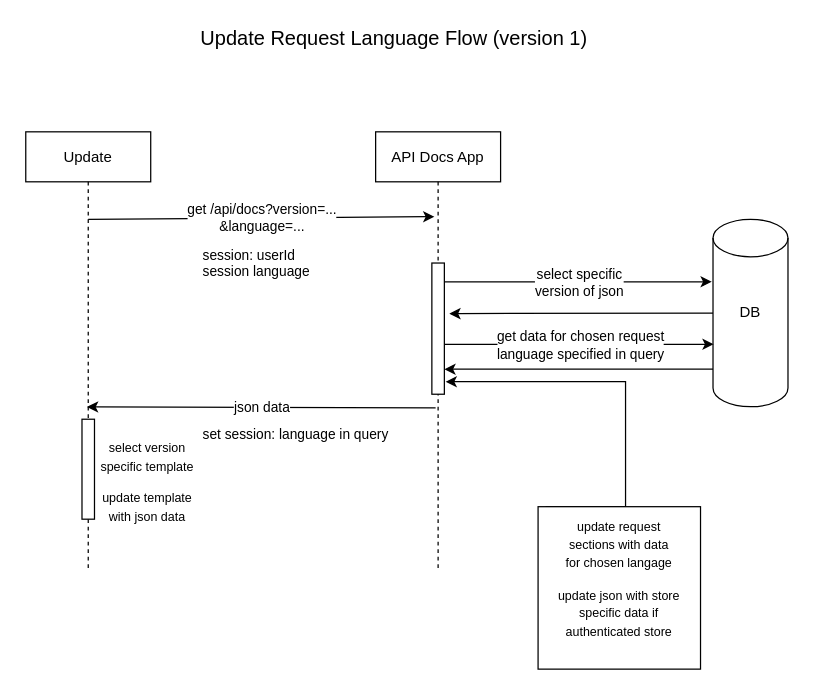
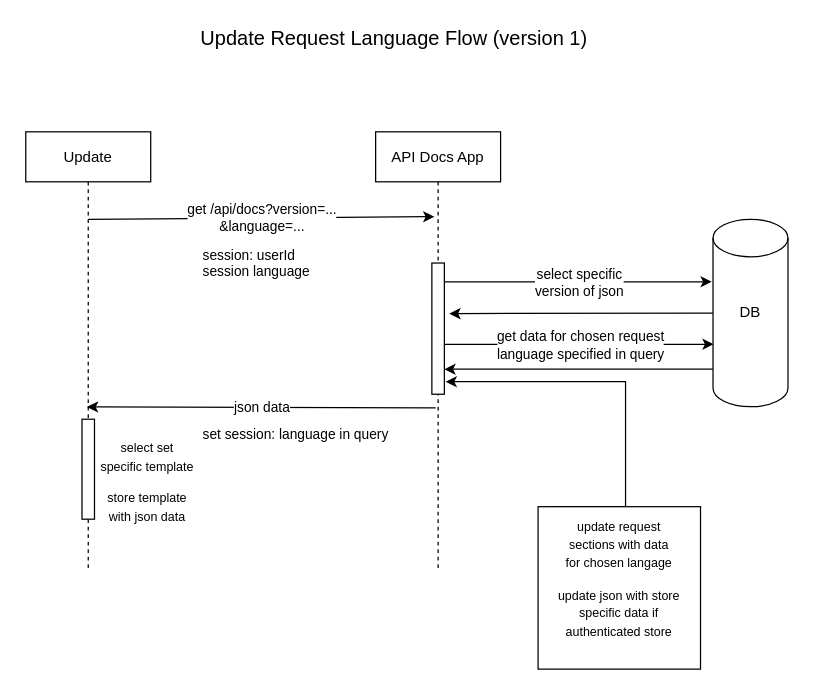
(148, 457) -> (148, 457)
(148, 507) -> (148, 507)
